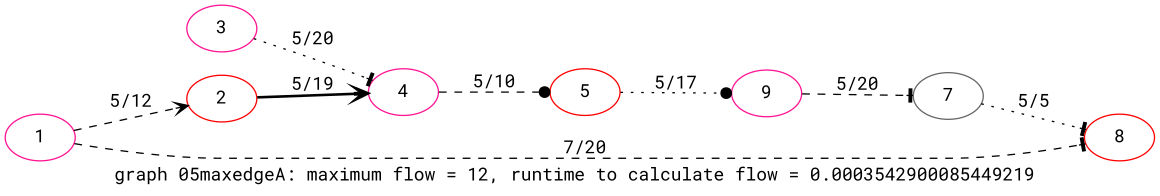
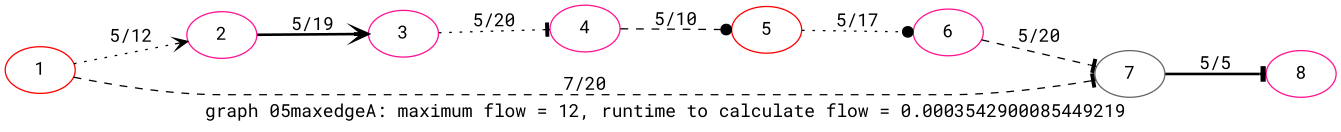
(767, 93) -> (948, 32)
(306, 96) -> (306, 34)
(222, 99) -> (222, 35)
(1030, 116) -> (1212, 74)
(125, 119) -> (124, 54)
(40, 138) -> (40, 70)
(1120, 138) -> (1301, 74)
(577, 158) -> (581, 95)
